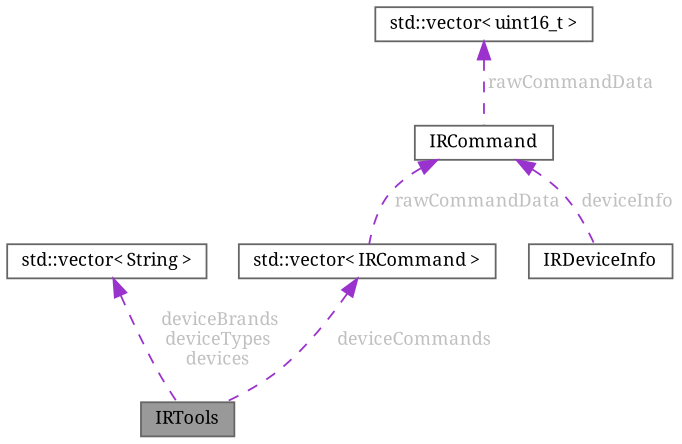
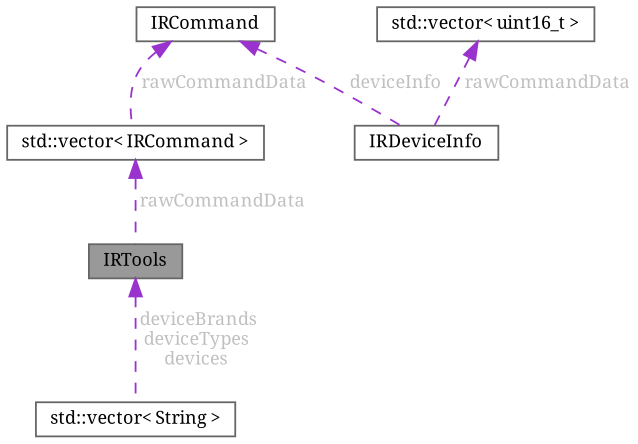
(484, 92) -> (452, 92)
(412, 340) -> (221, 202)
(147, 350) -> (136, 349)
